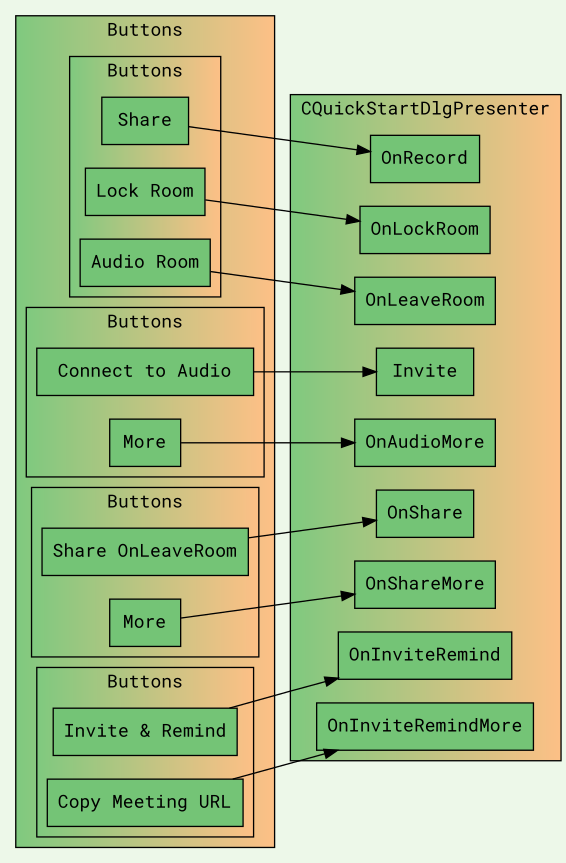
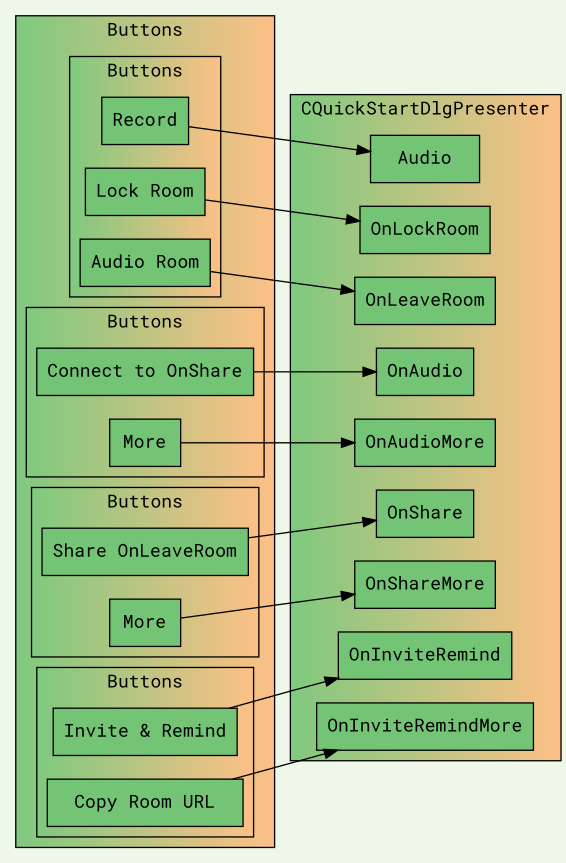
(145, 121) -> (145, 121)
(425, 159) -> (425, 159)
(145, 372) -> (145, 372)
(425, 372) -> (425, 372)
(145, 803) -> (145, 803)
